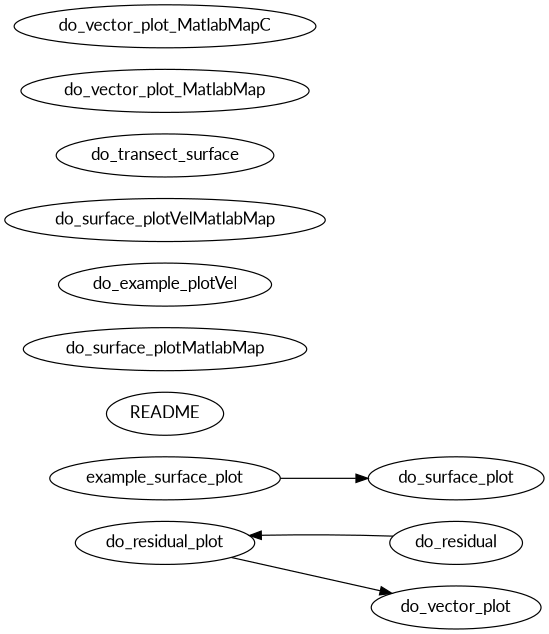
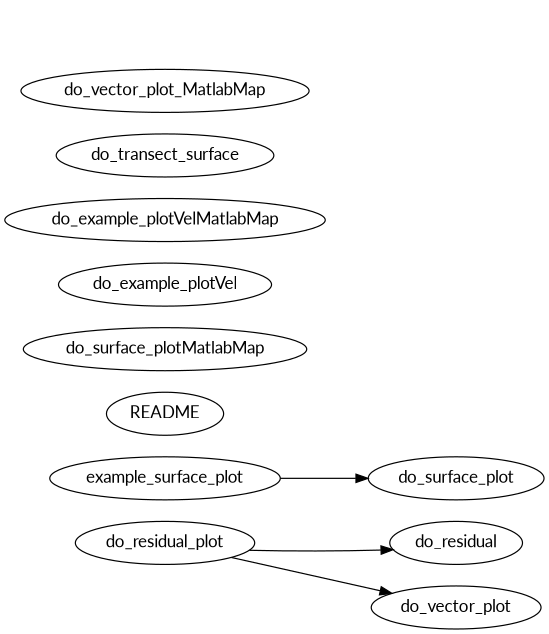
(165, 26) -> none
(165, 220) -> (165, 220)
(327, 535) -> (315, 551)
